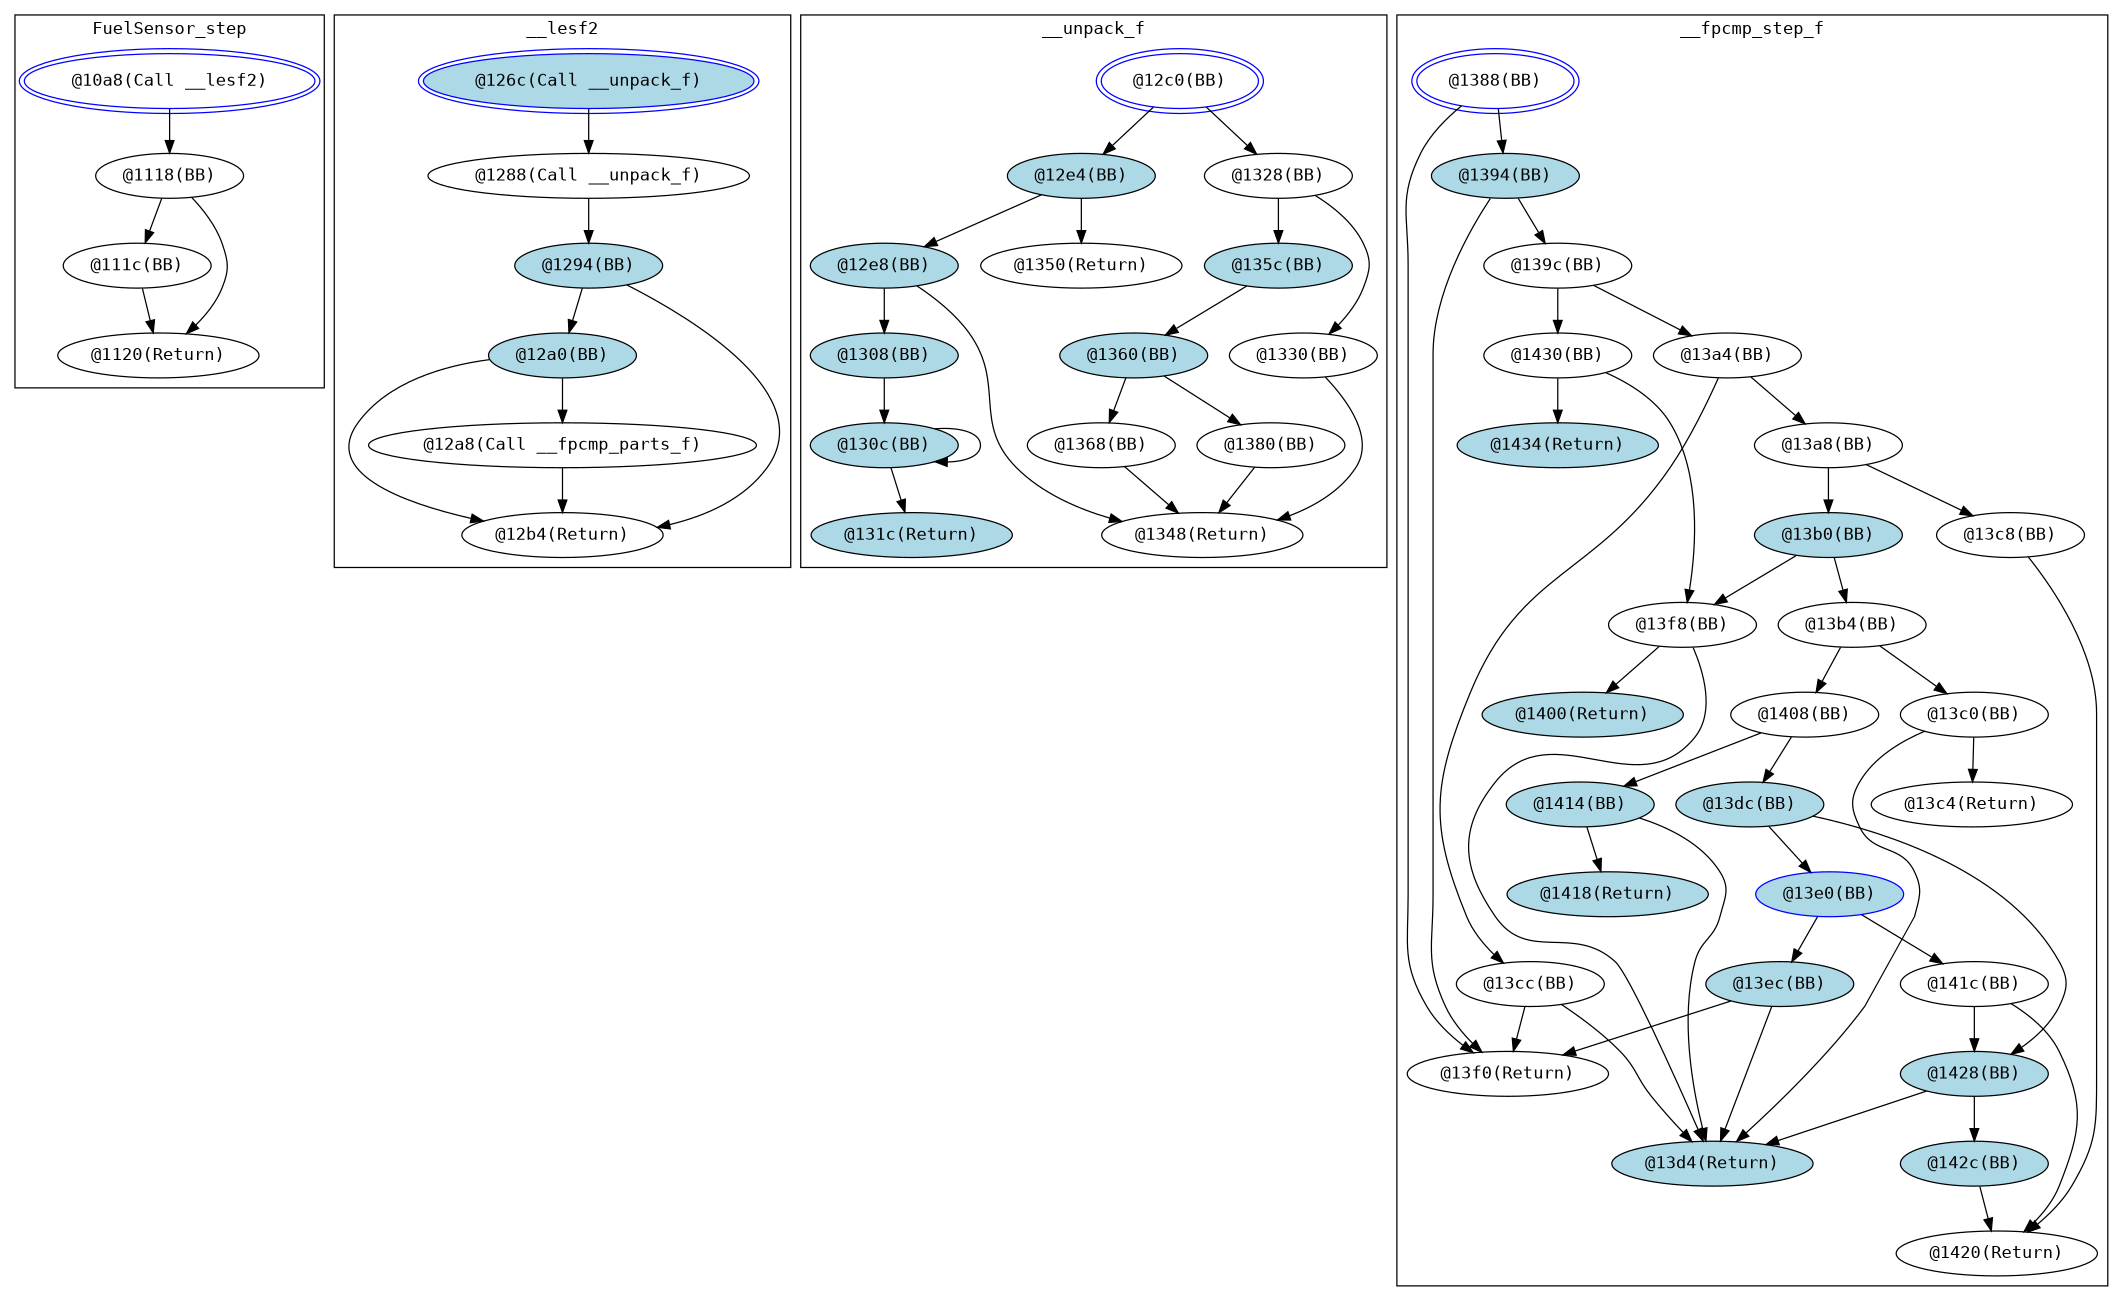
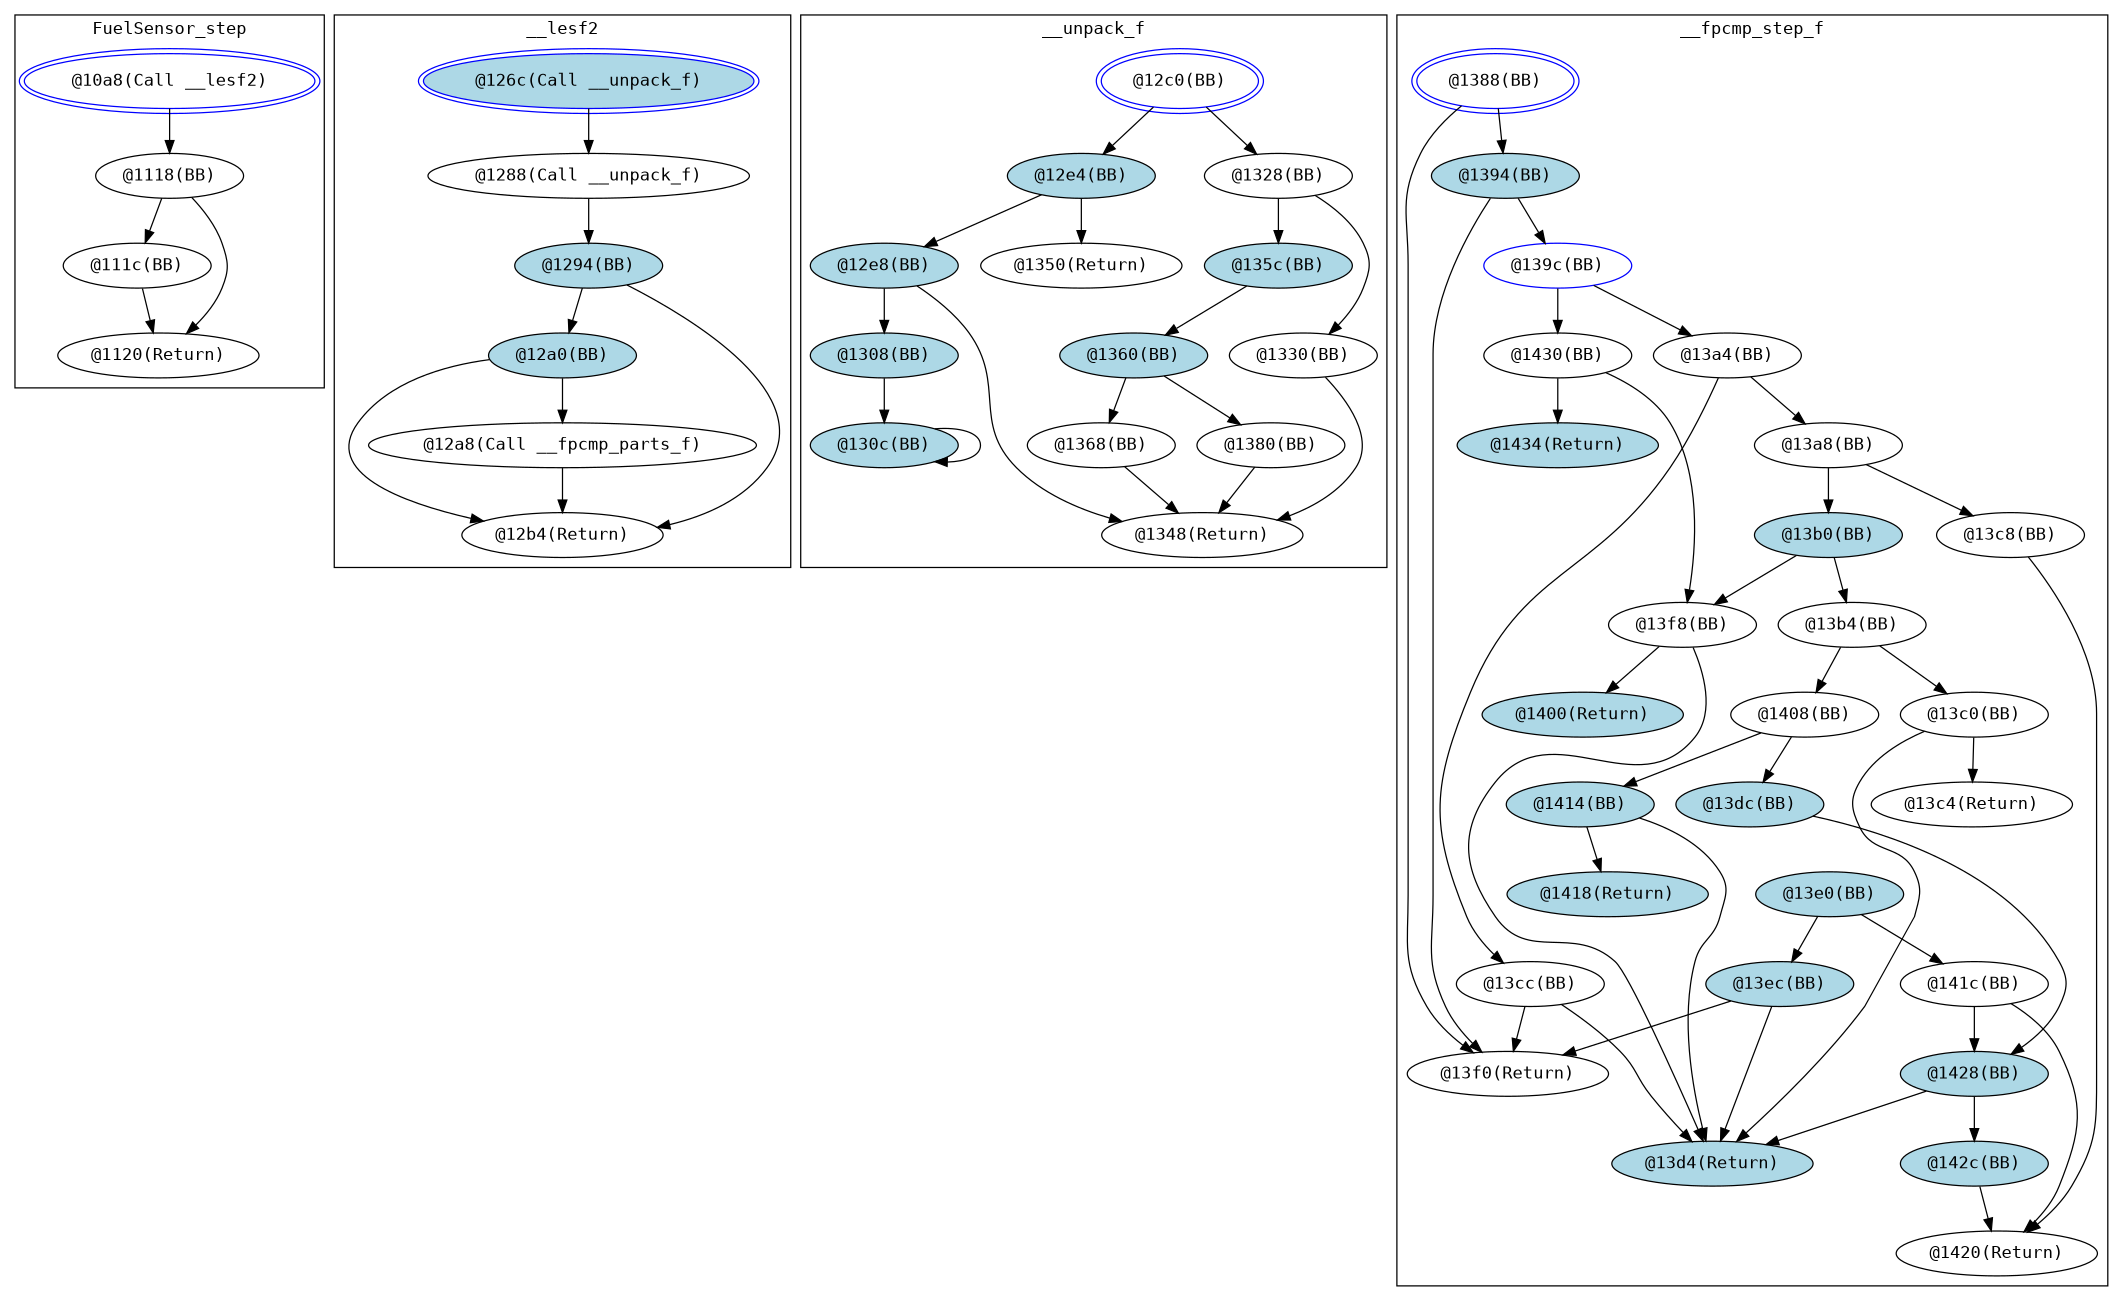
(1558, 266) -> (1558, 266)
(912, 535) -> none
(1786, 845) -> none
(1830, 894) -> (1830, 894)
